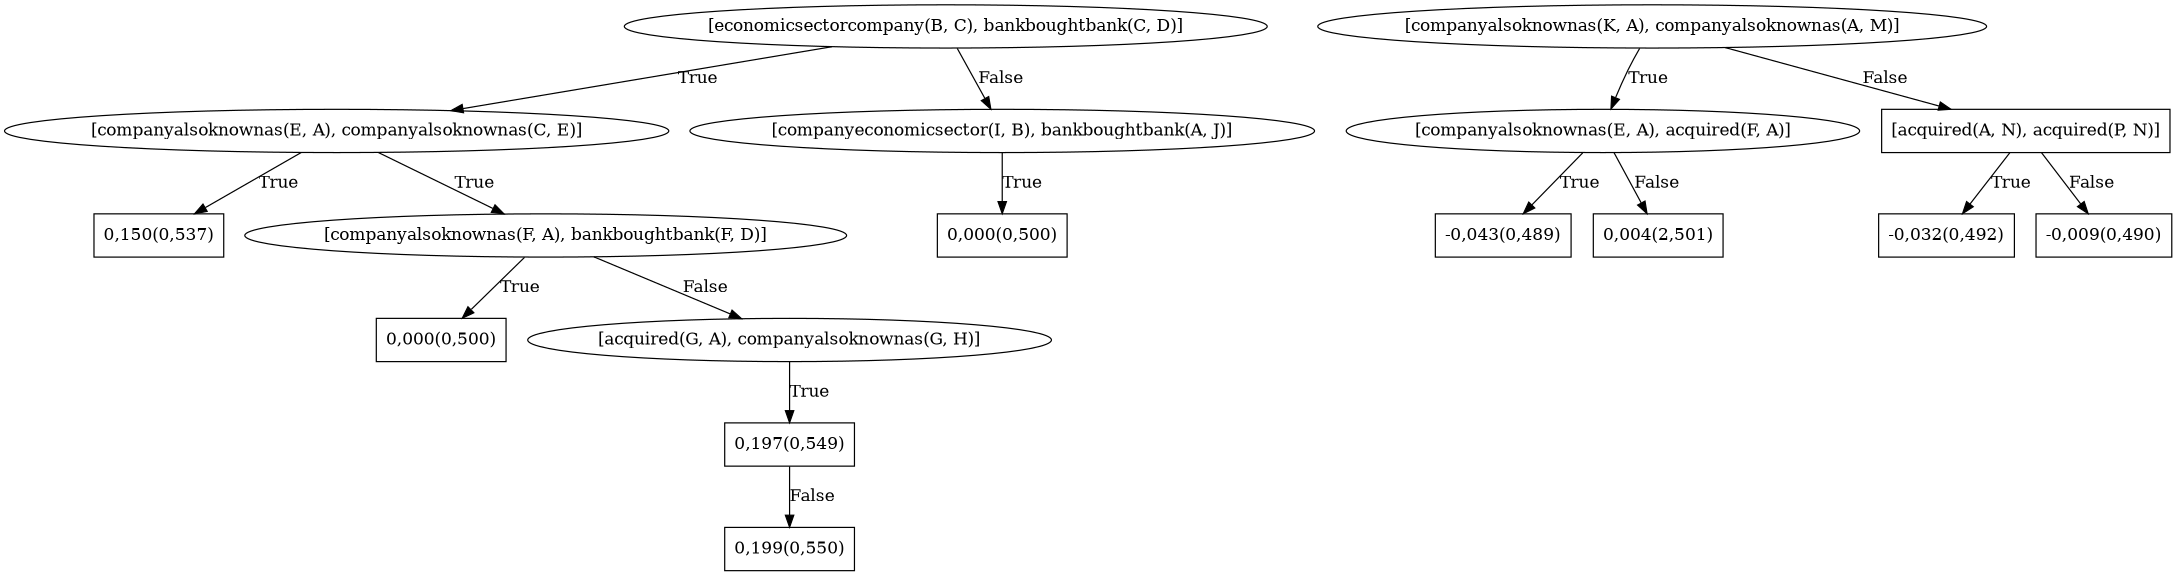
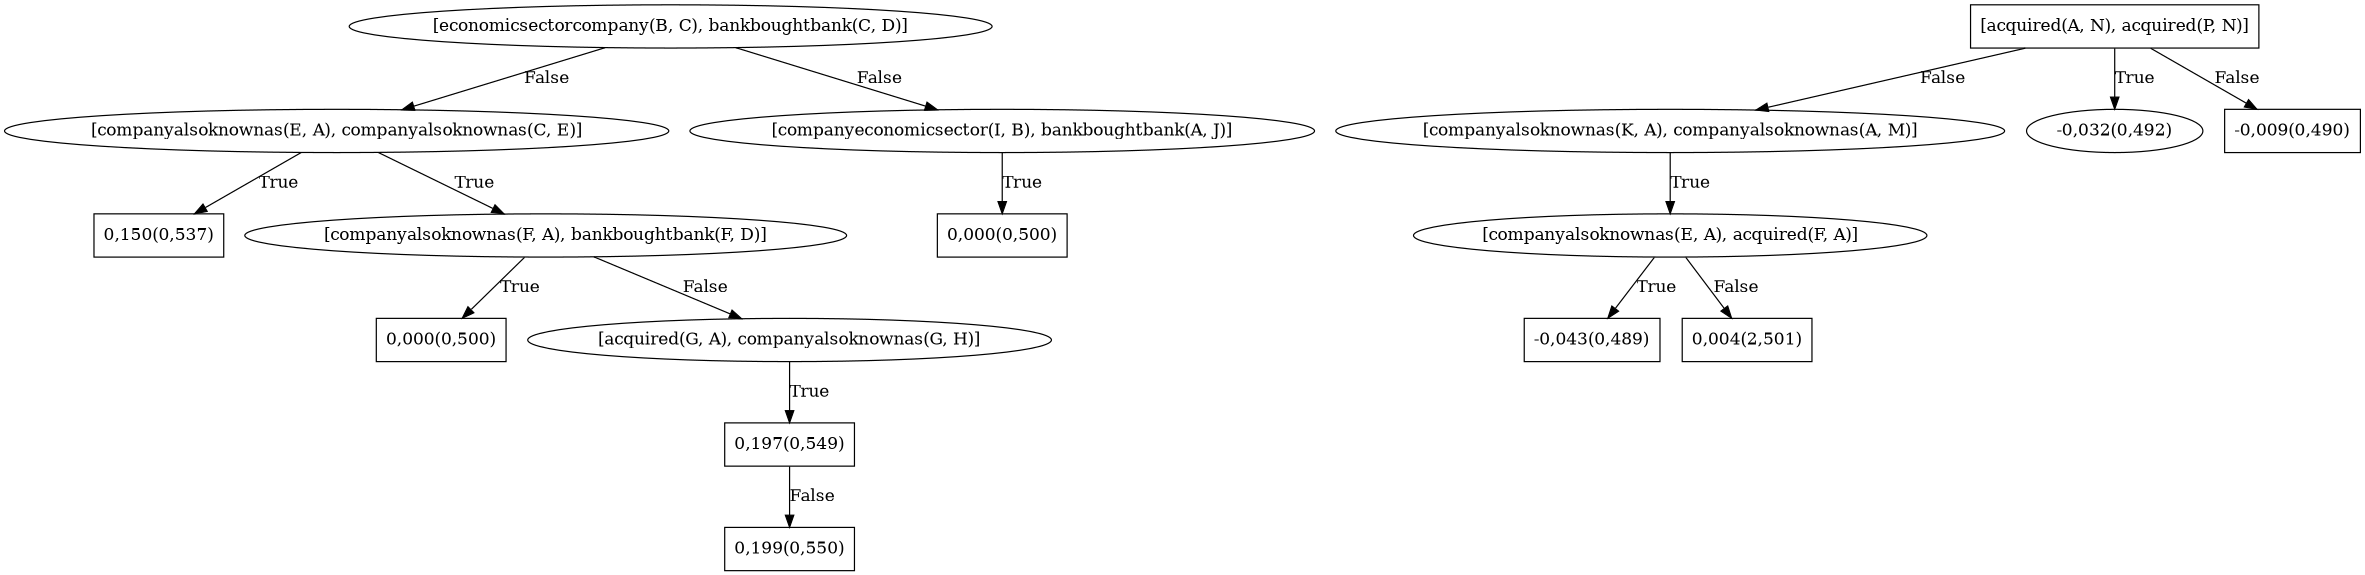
(1832, 77) -> (1897, 78)
(698, 79) -> (547, 79)
(1946, 235) -> (2115, 131)
